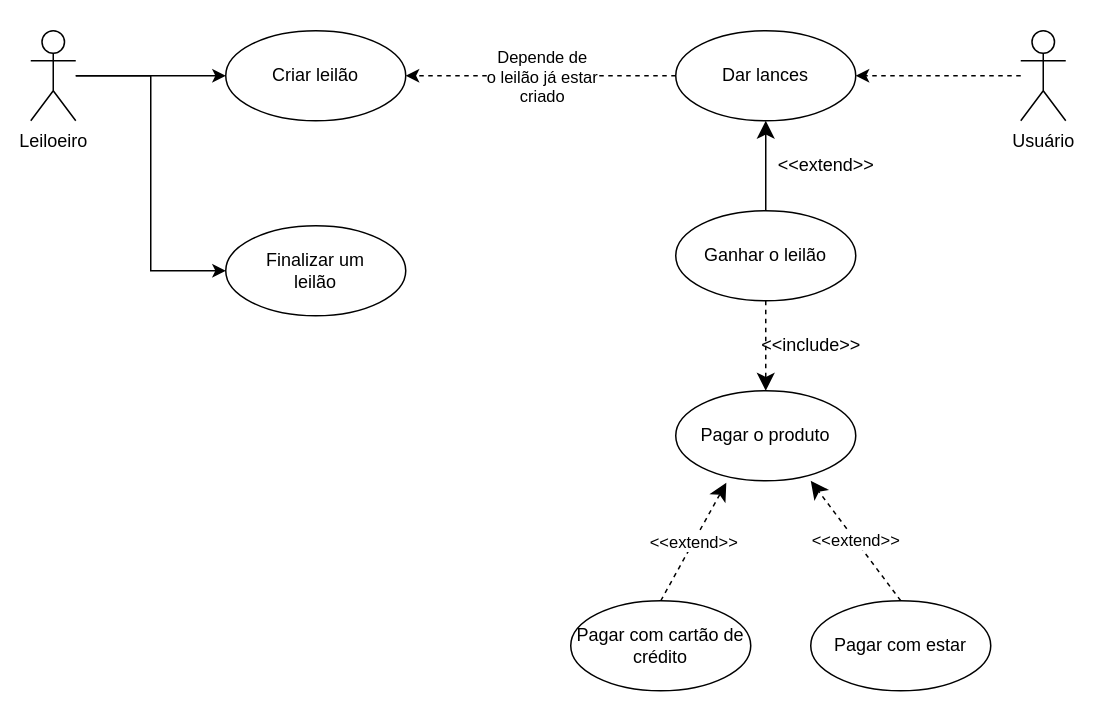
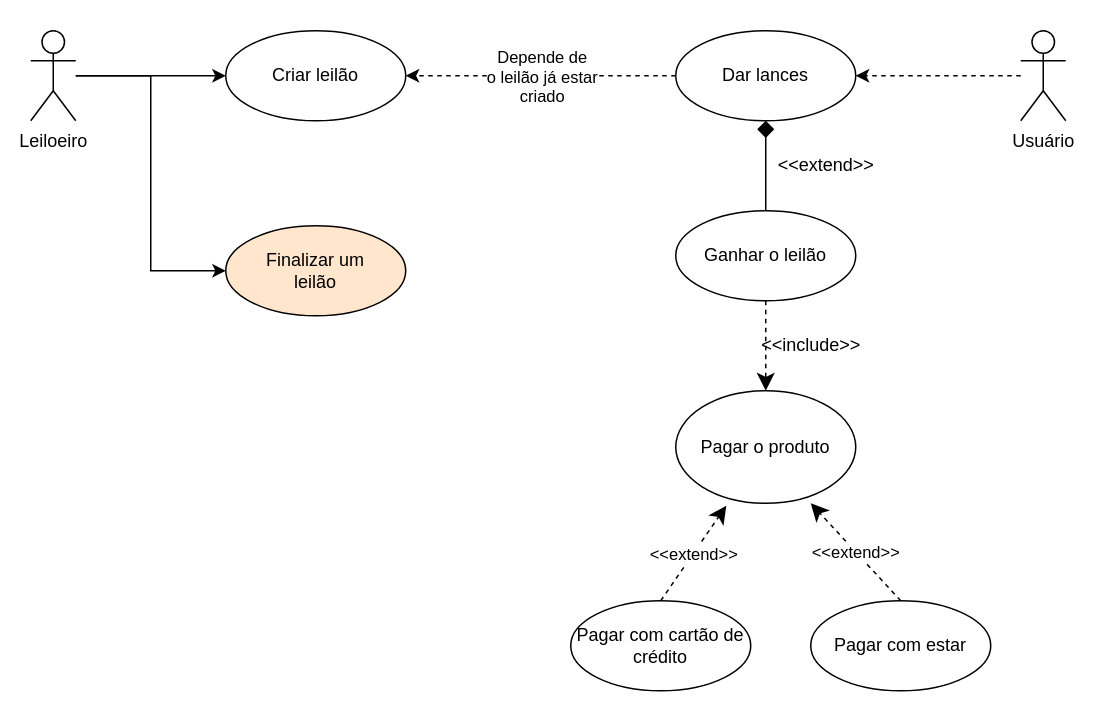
(766, 136) -> (766, 138)
(316, 271) -> (316, 271)
(766, 436) -> (766, 447)
